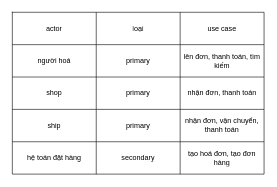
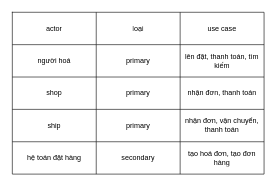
(222, 61) -> (222, 61)
